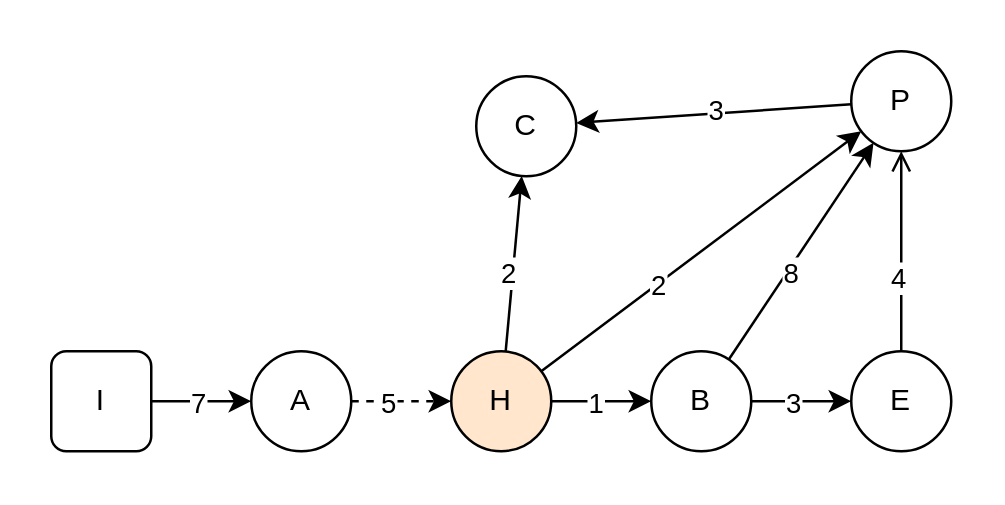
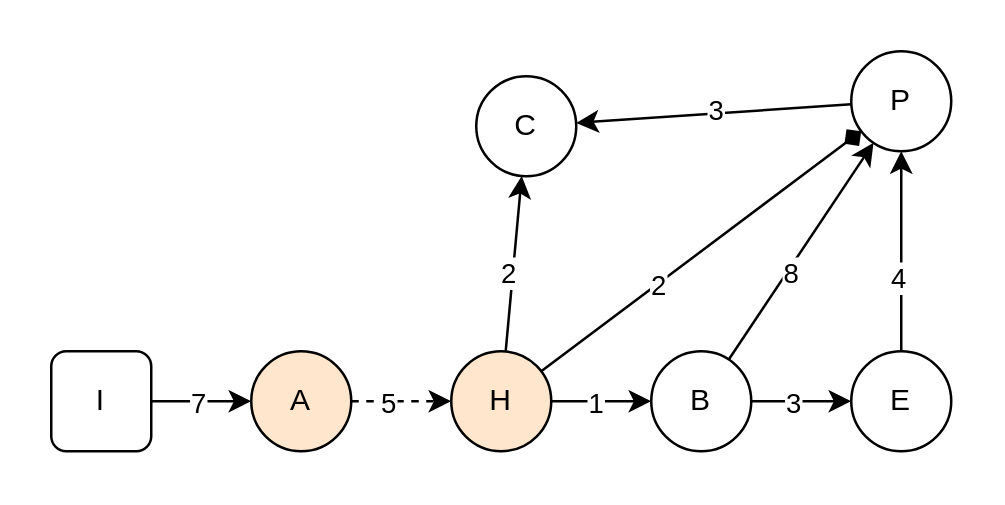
(846, 143) -> (845, 143)
(901, 165) -> (901, 169)
(301, 401) -> (301, 401)
